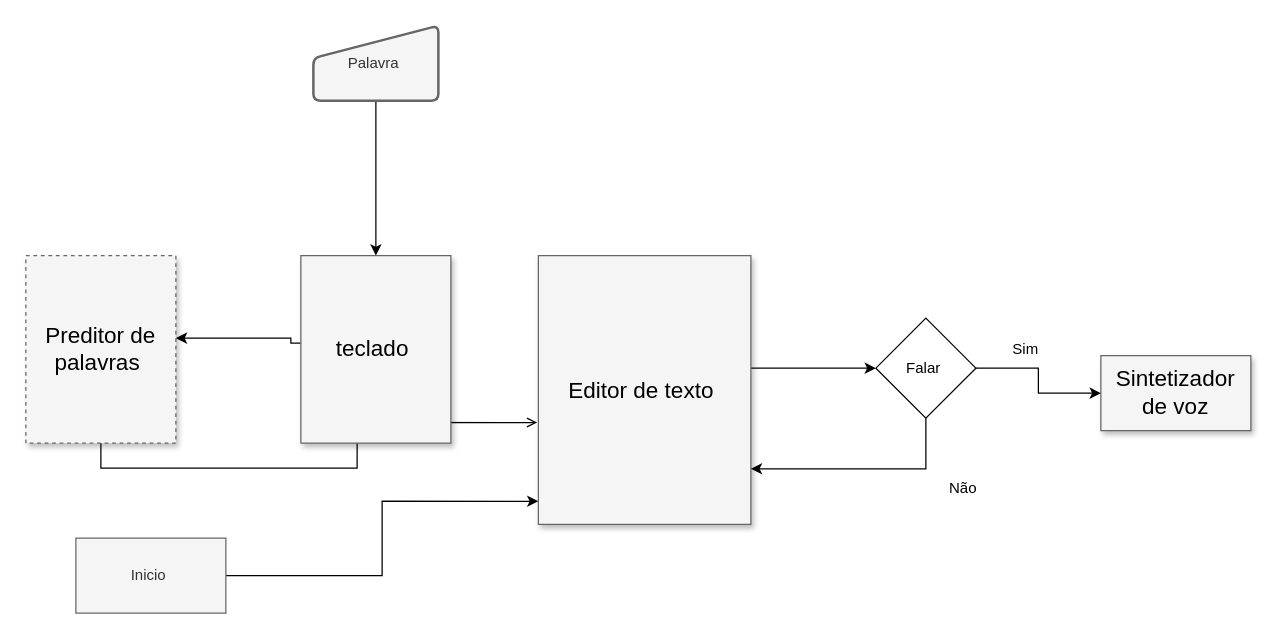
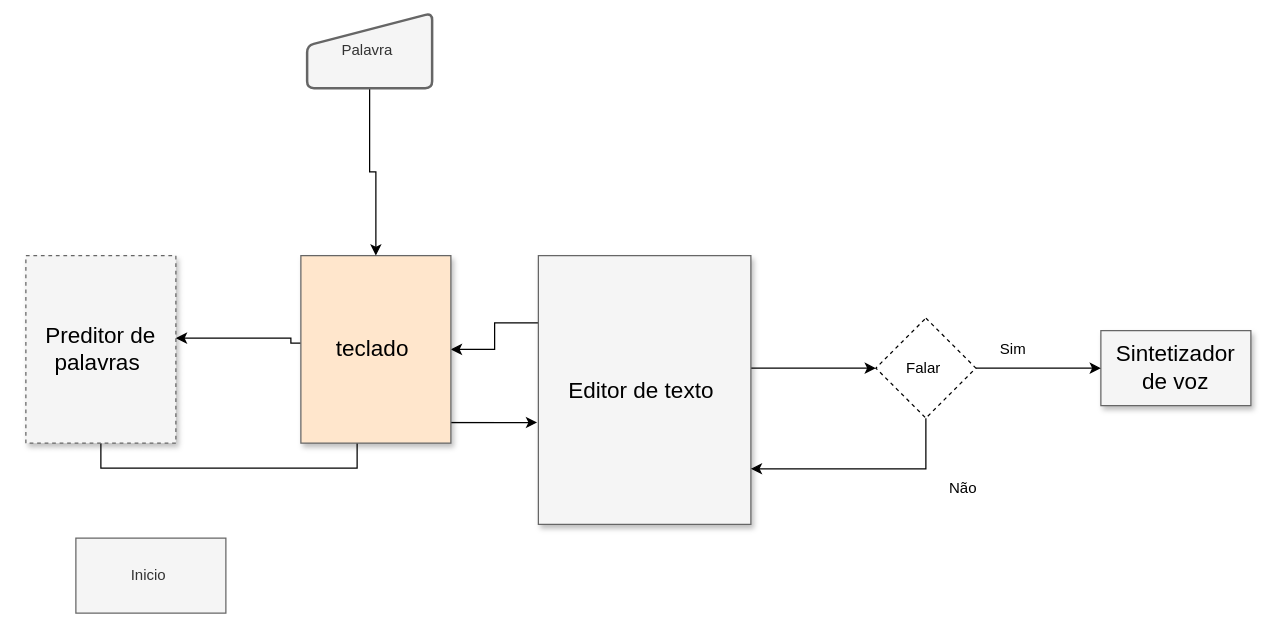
(376, 63) -> (369, 51)
none -> (494, 332)
(376, 349) -> (376, 349)
(1026, 349) -> (1013, 349)
(926, 368) -> (926, 368)
(1176, 393) -> (1176, 368)
(529, 423) -> (527, 423)
(382, 542) -> none
